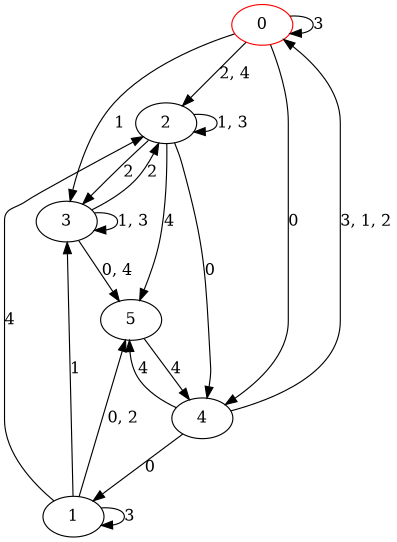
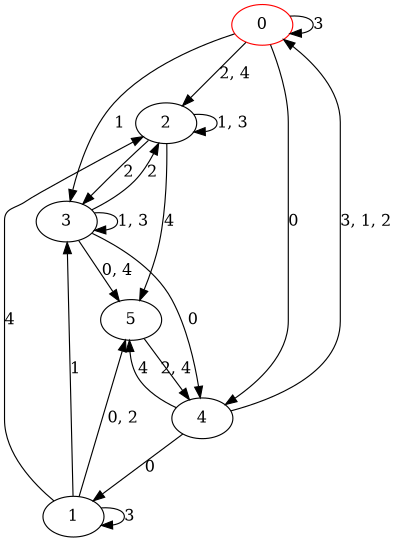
(203, 263) -> (168, 294)
(176, 369) -> (176, 369)
